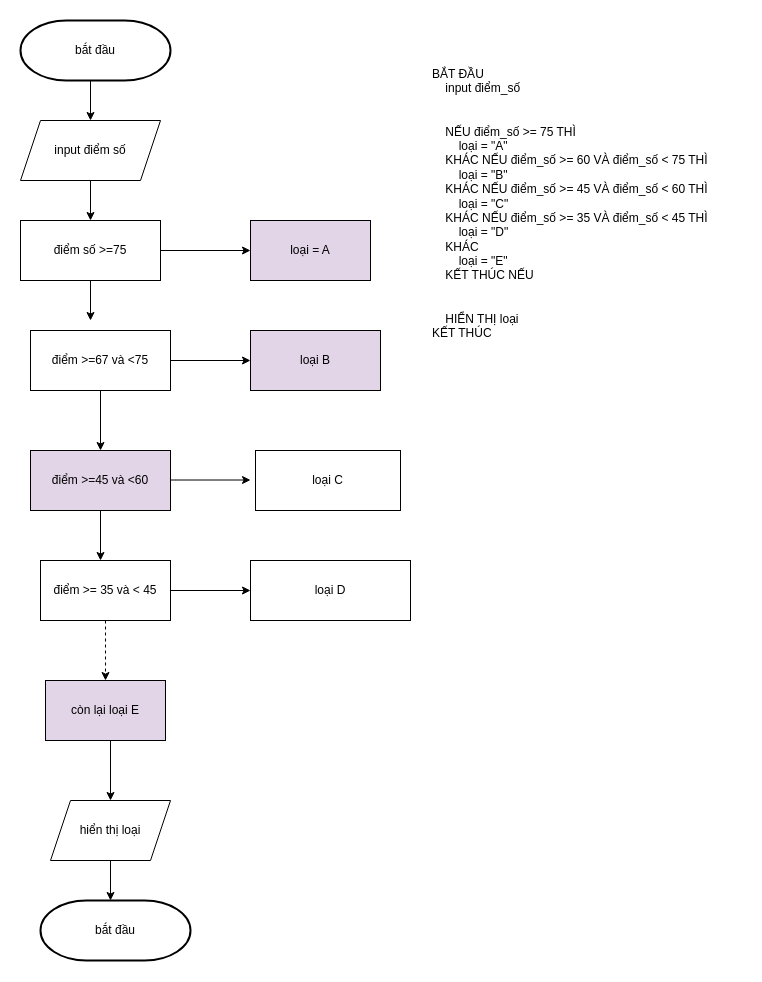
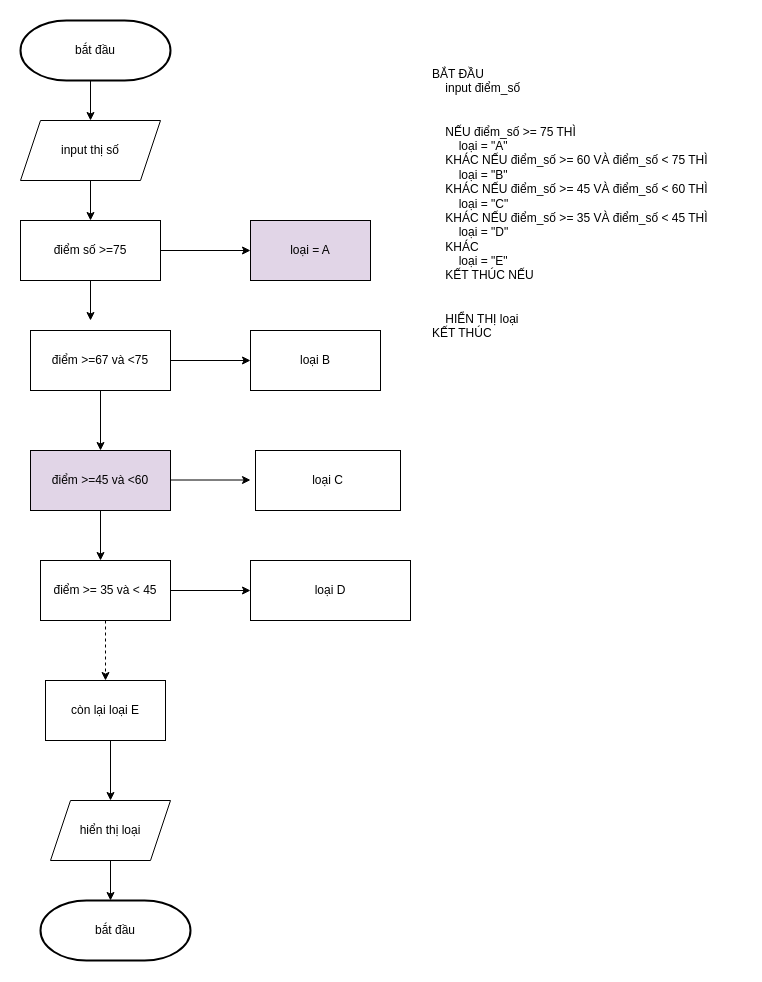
(91, 151) -> (91, 151)
(316, 361) -> (316, 361)
(106, 711) -> (106, 711)
